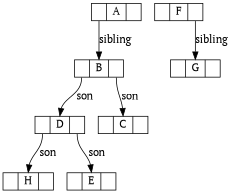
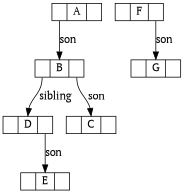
(115, 40) -> (68, 40)
(212, 40) -> (164, 40)
(85, 97) -> (55, 97)
(28, 181) -> none
